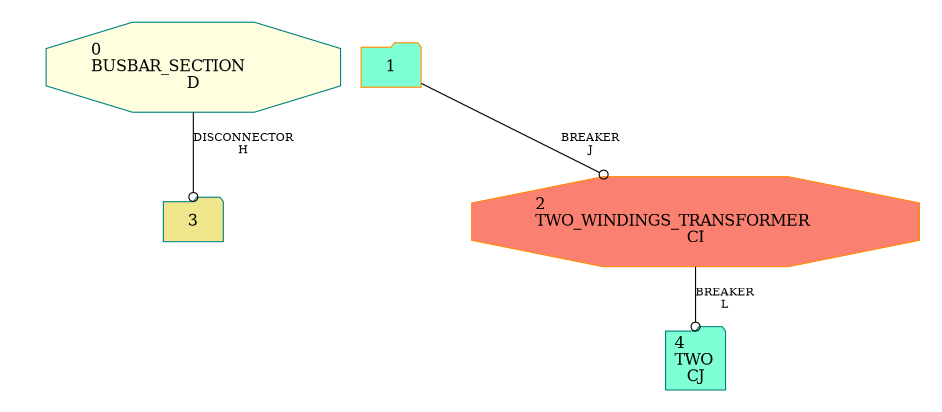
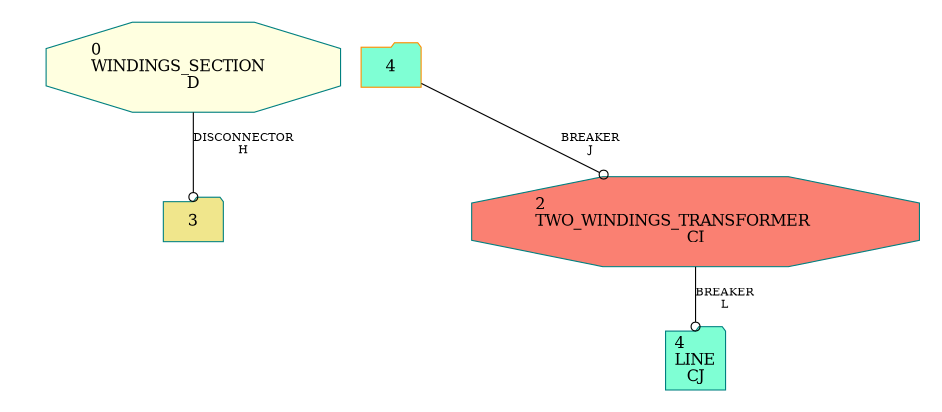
(193, 67) -> (193, 67)
(391, 67) -> (391, 67)
(696, 222) -> (696, 222)
(696, 361) -> (696, 361)
